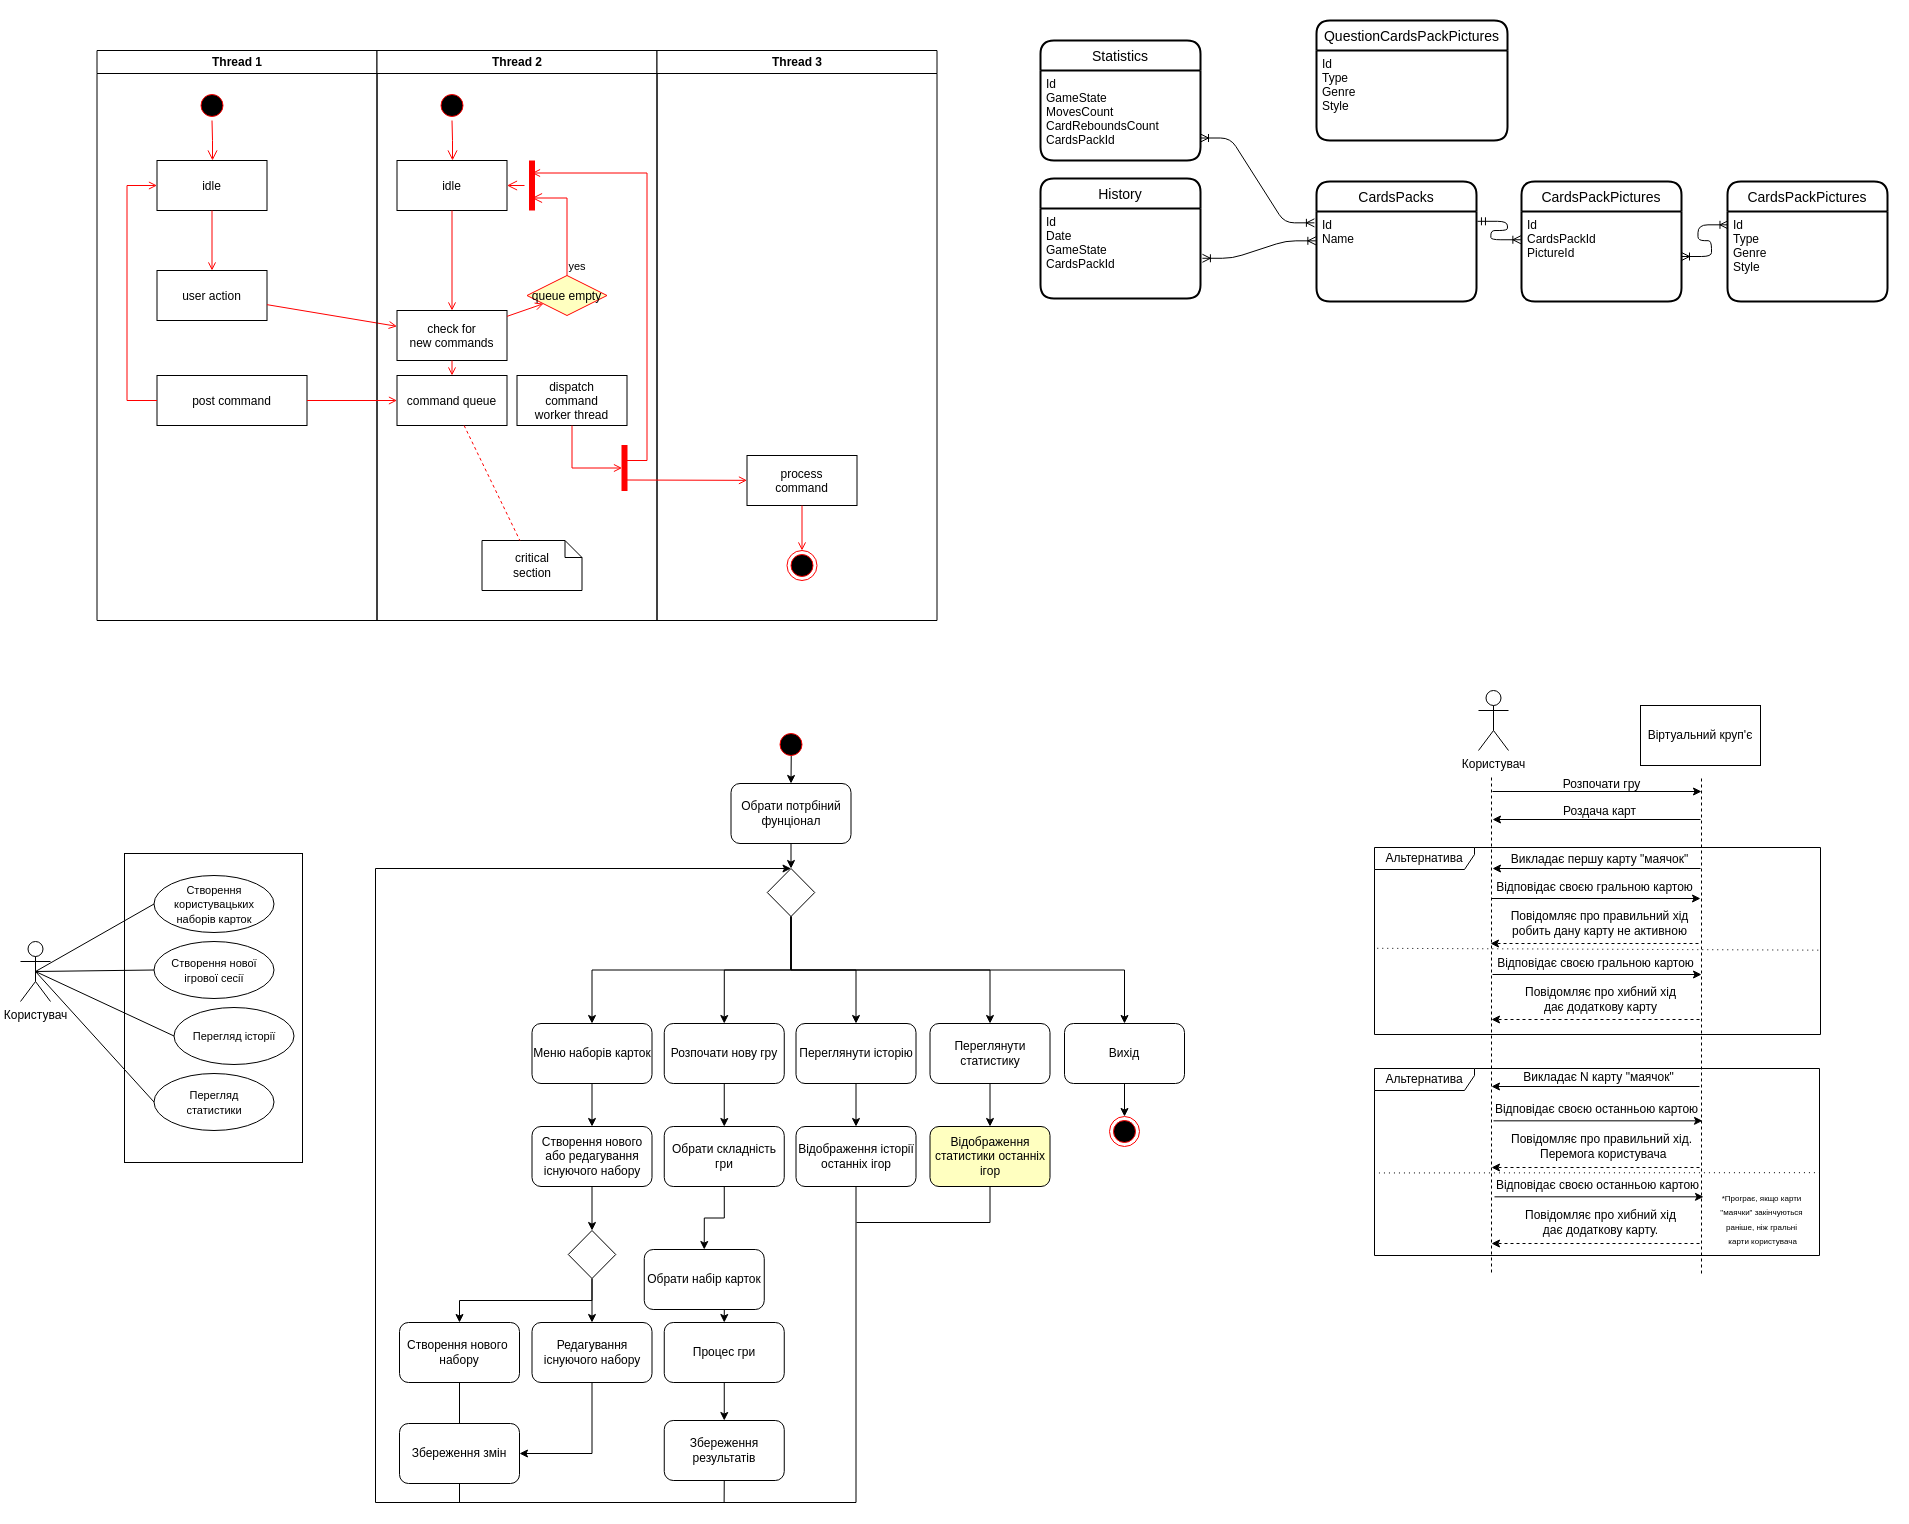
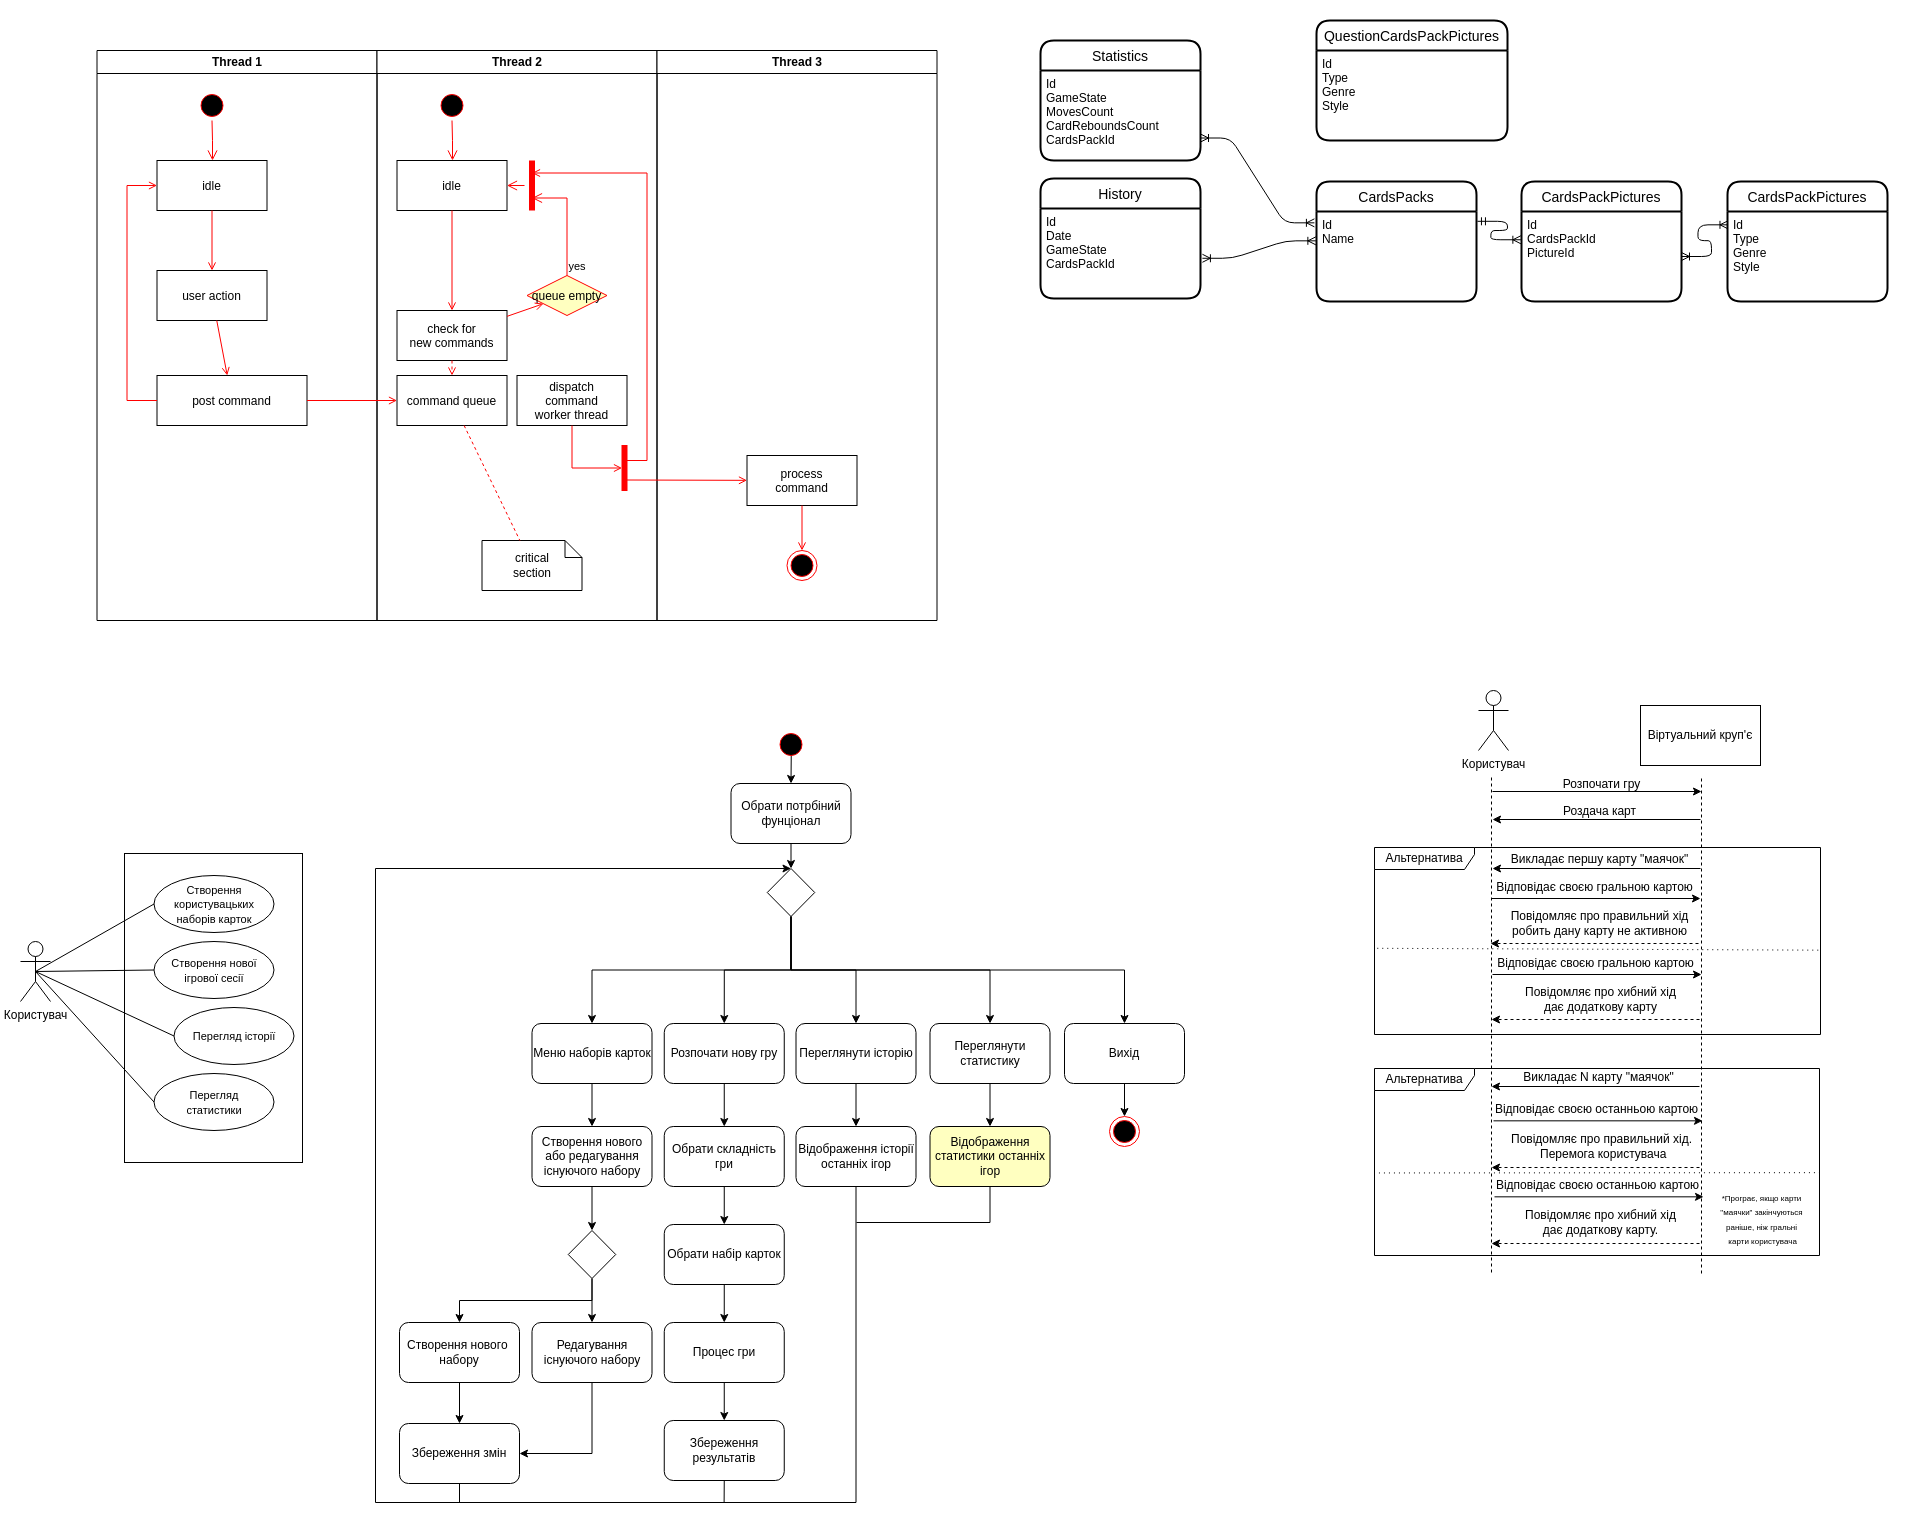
(330, 315) -> (222, 346)
(452, 367) -> (452, 367)
(704, 1280) -> (724, 1255)
(460, 1418) -> (460, 1415)
